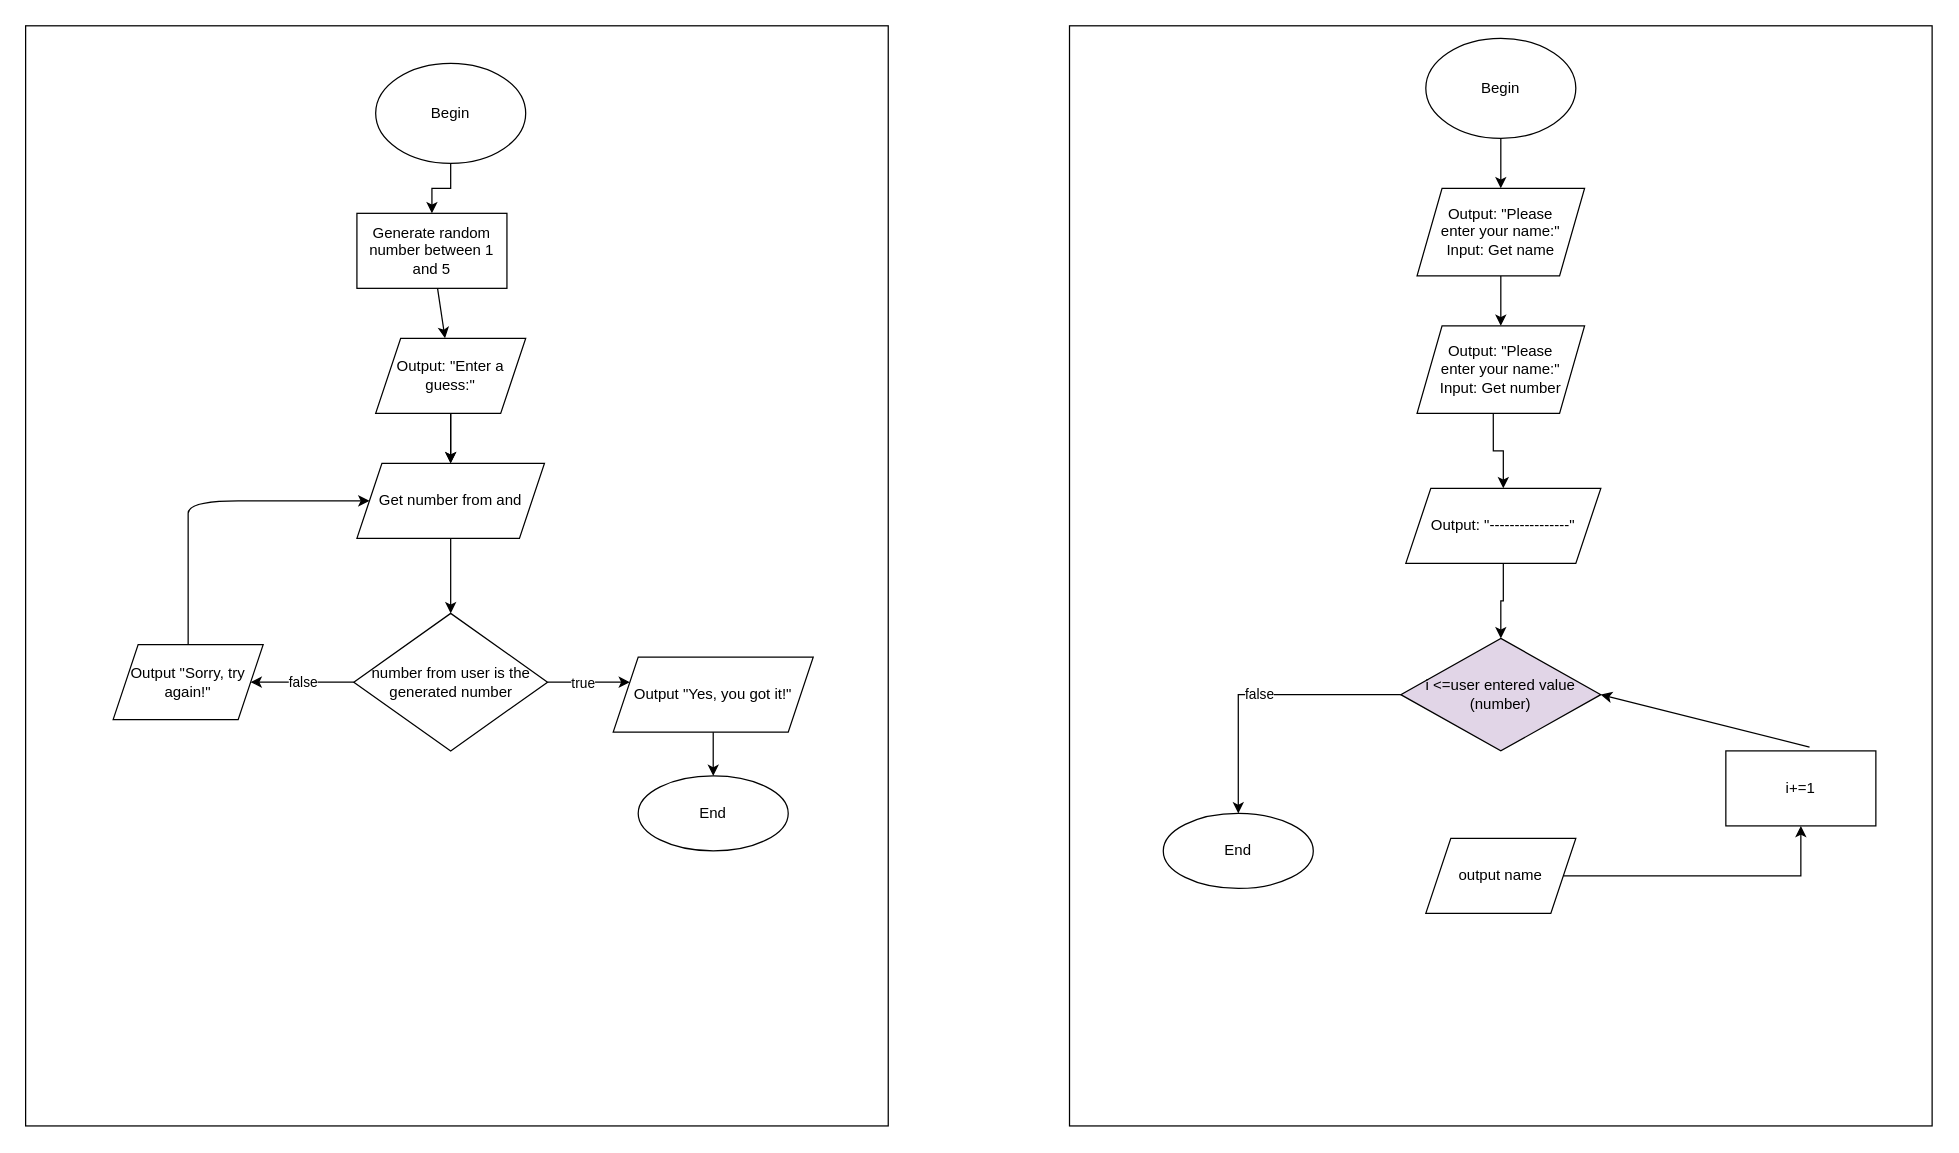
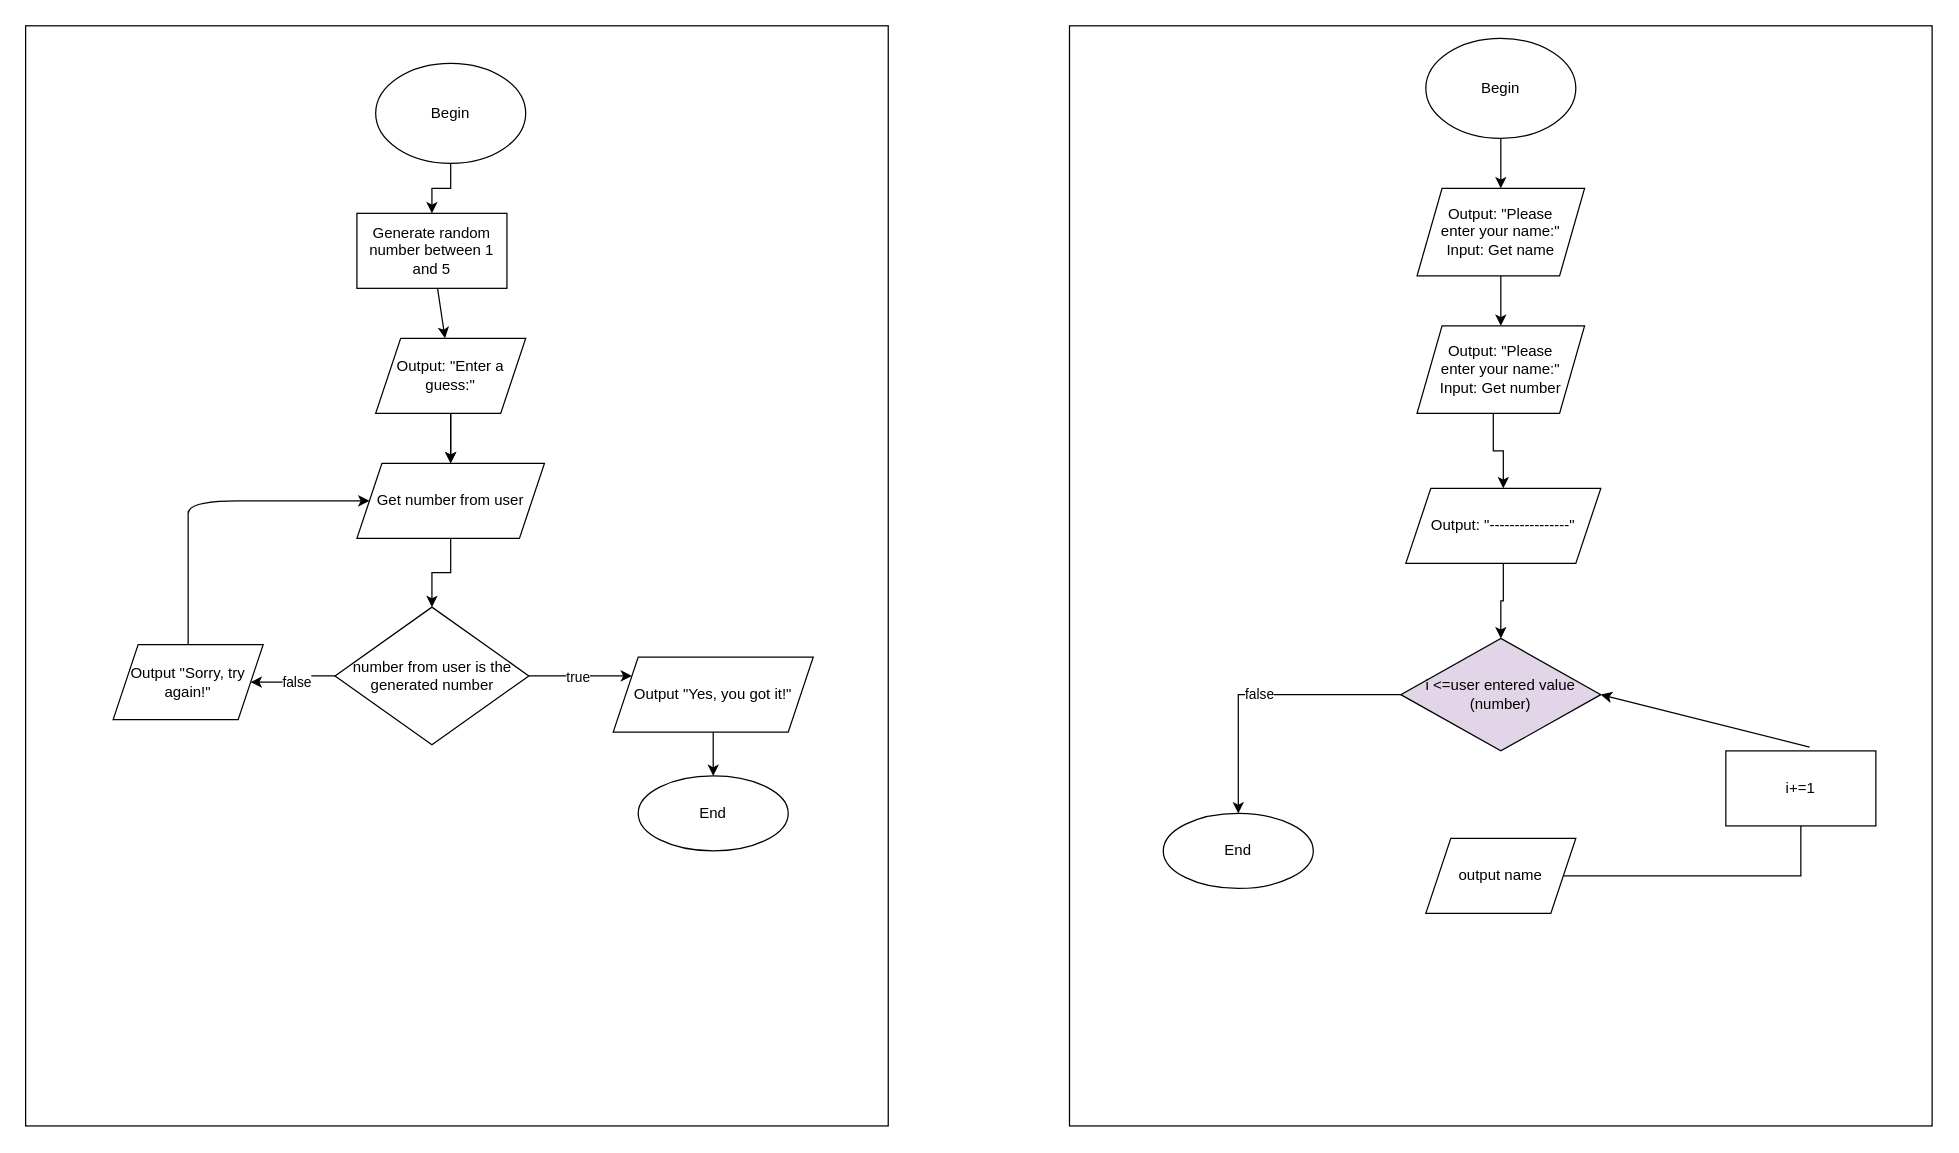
(451, 501) -> (451, 501)
(451, 682) -> (432, 676)
(1801, 836) -> (1801, 832)
